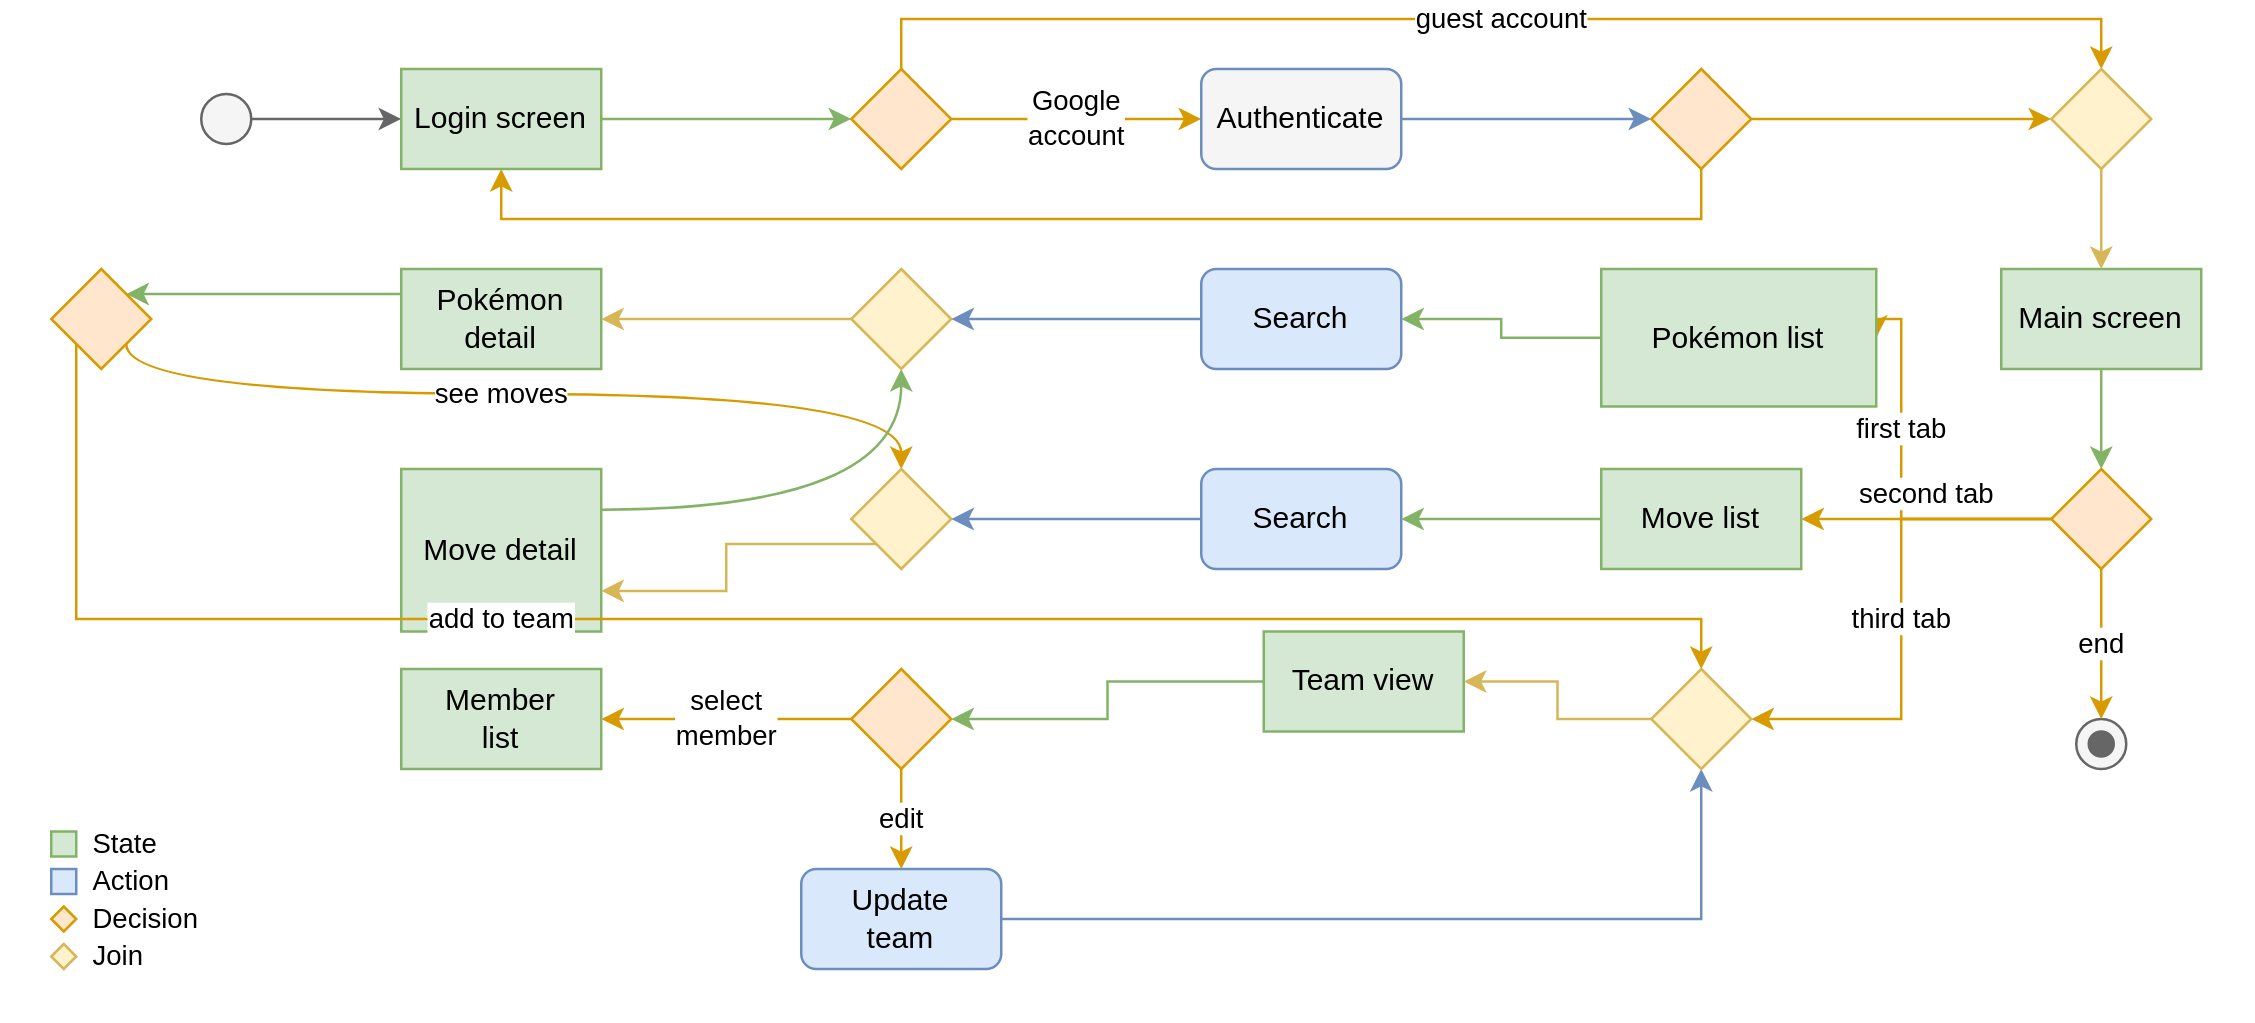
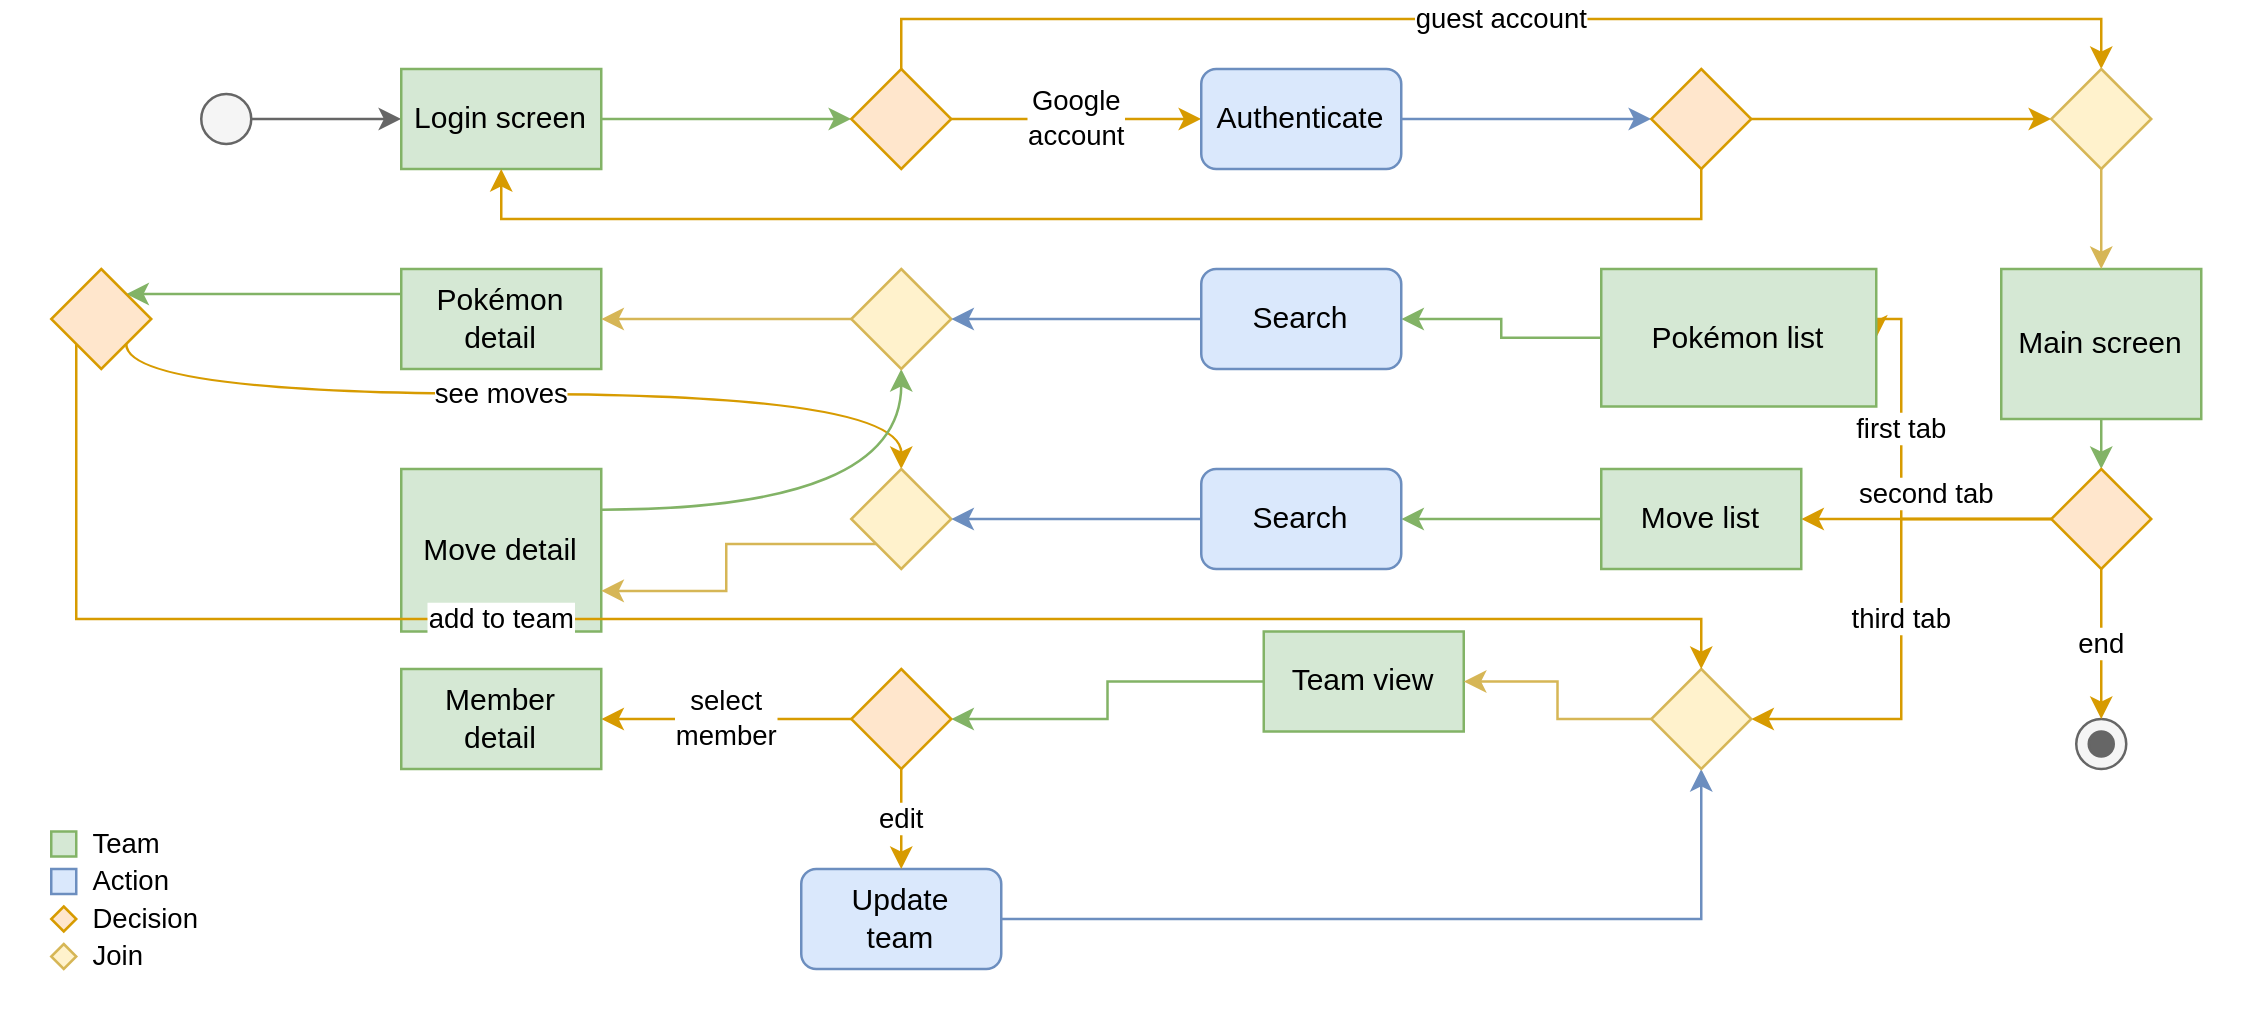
(1301, 119) -> (1301, 119)
(2101, 319) -> (2101, 344)
(501, 719) -> (501, 719)
(132, 844) -> (125, 844)
